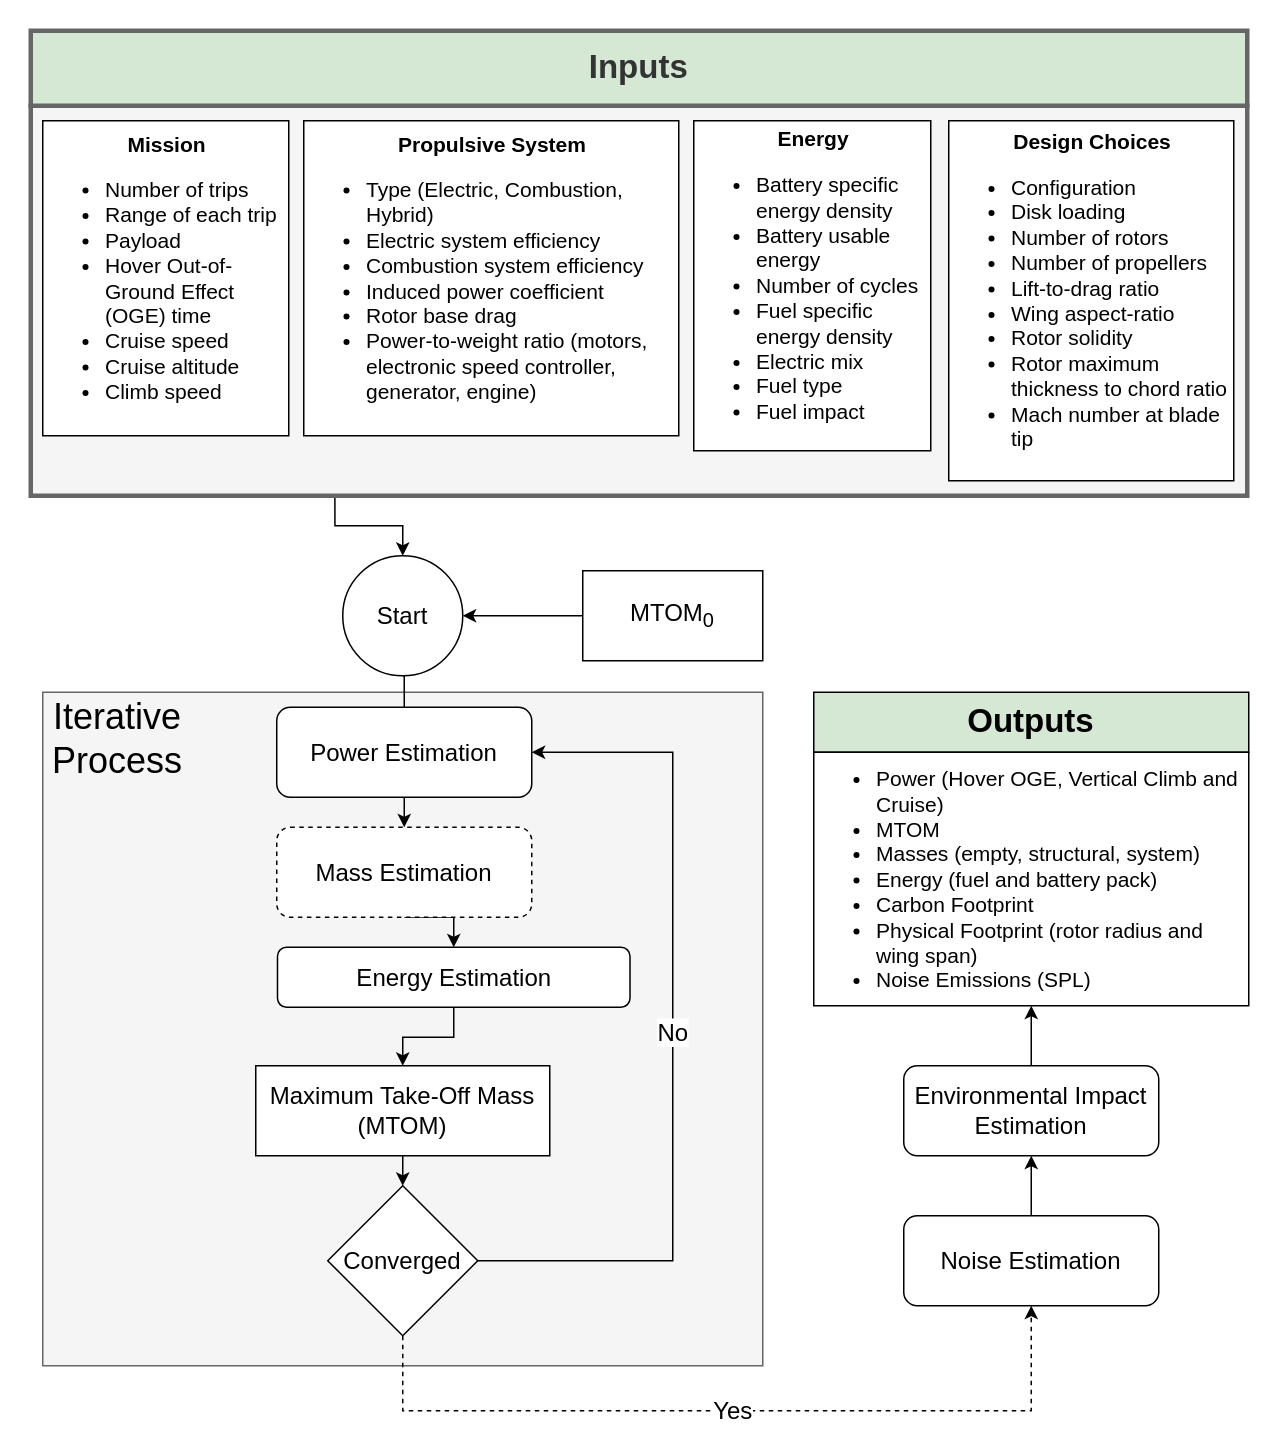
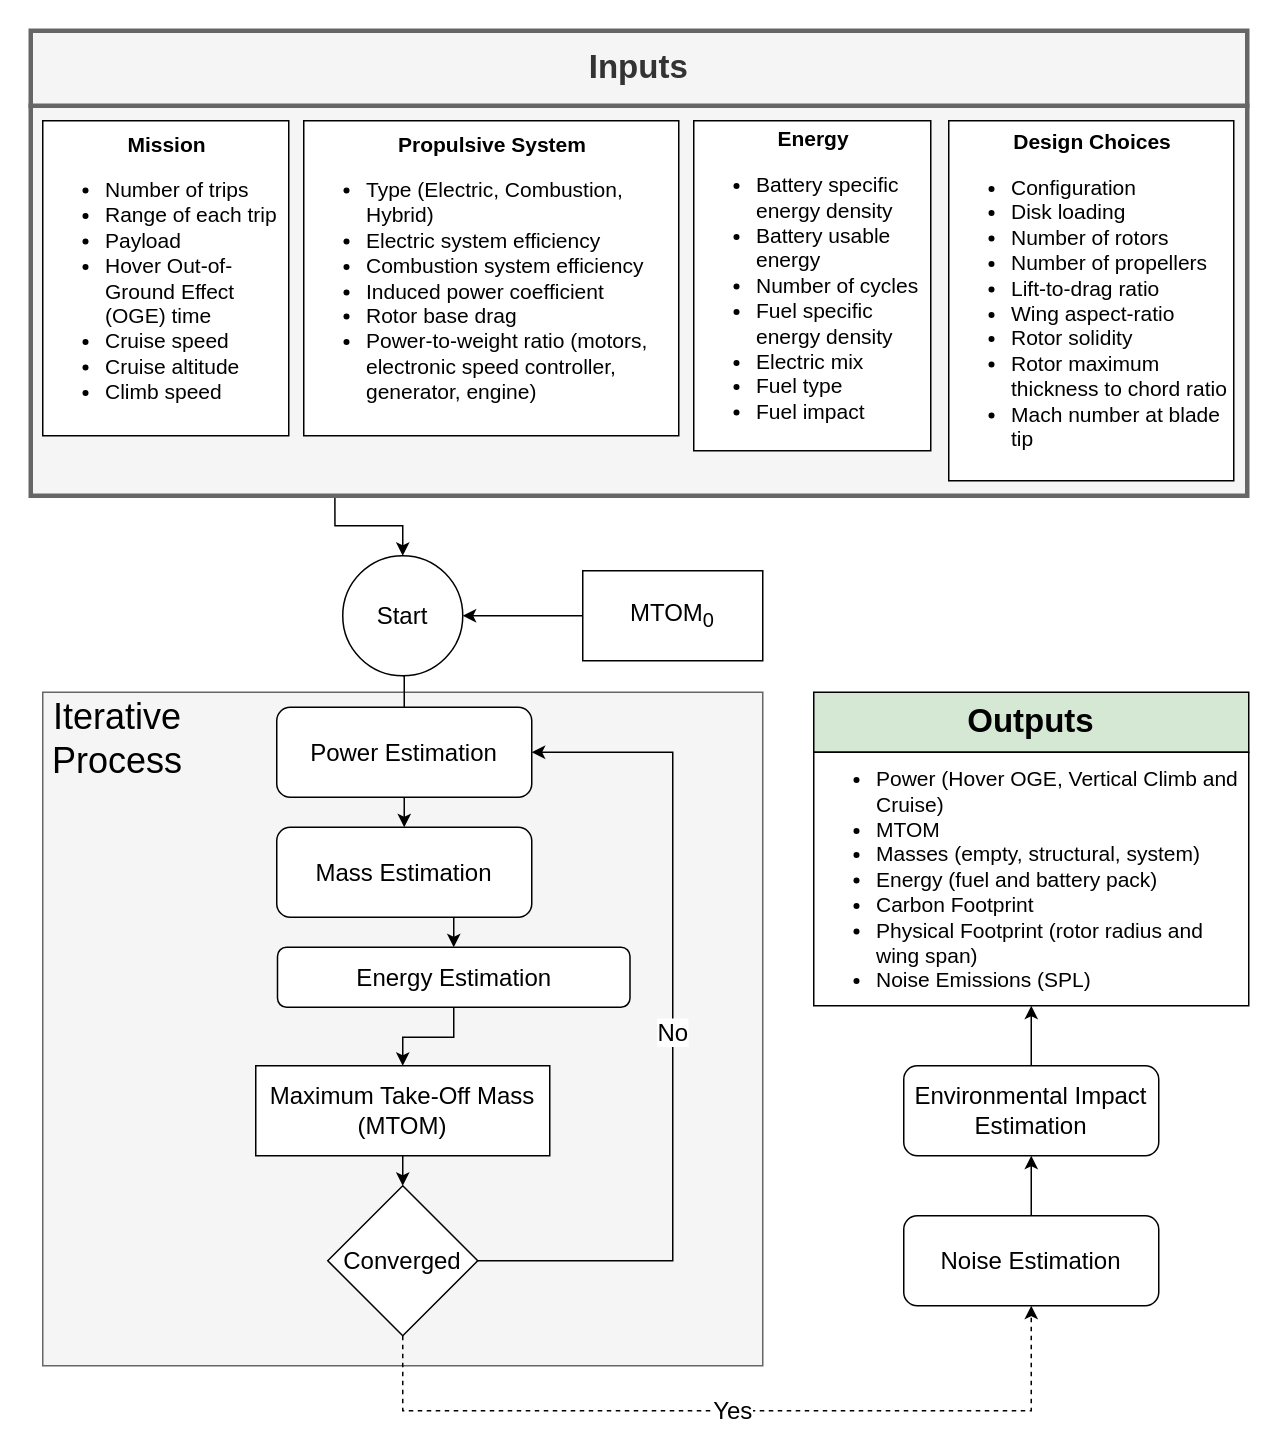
(639, 68) -> (639, 68)
(404, 872) -> (404, 872)
